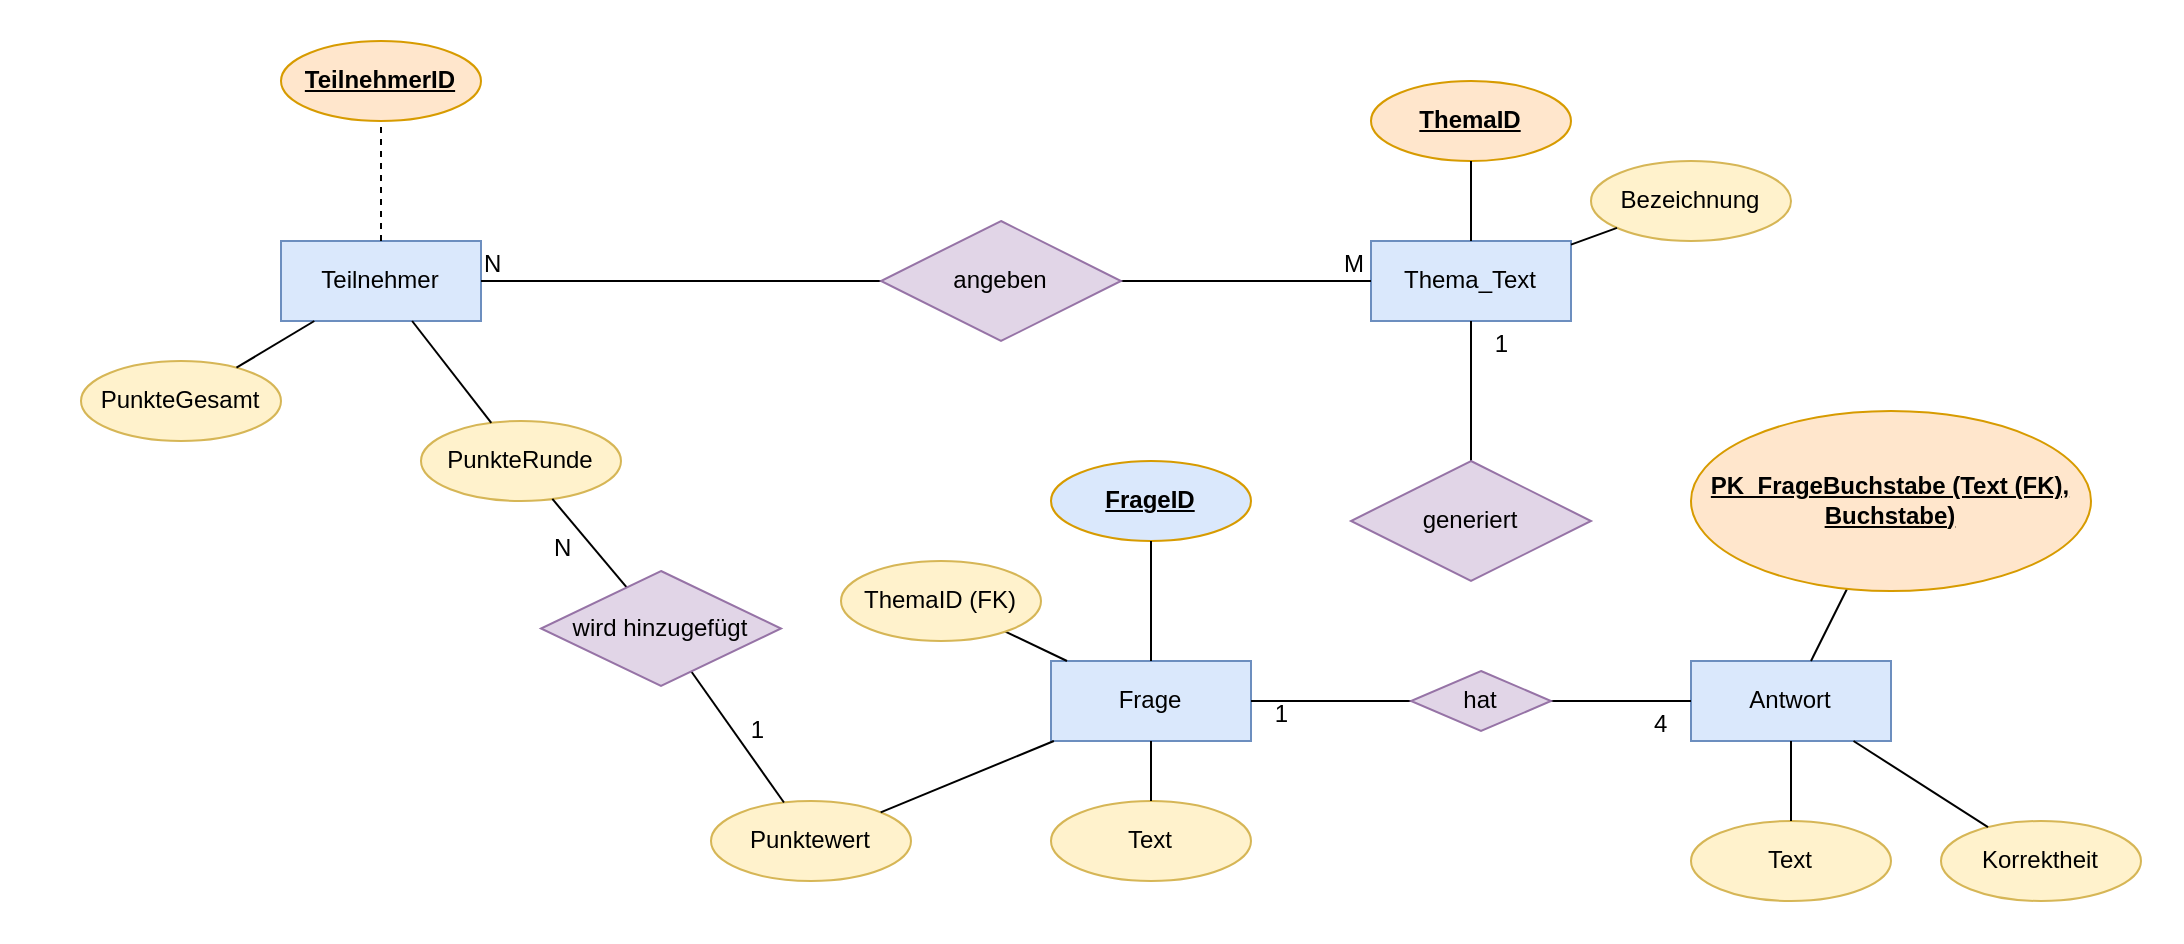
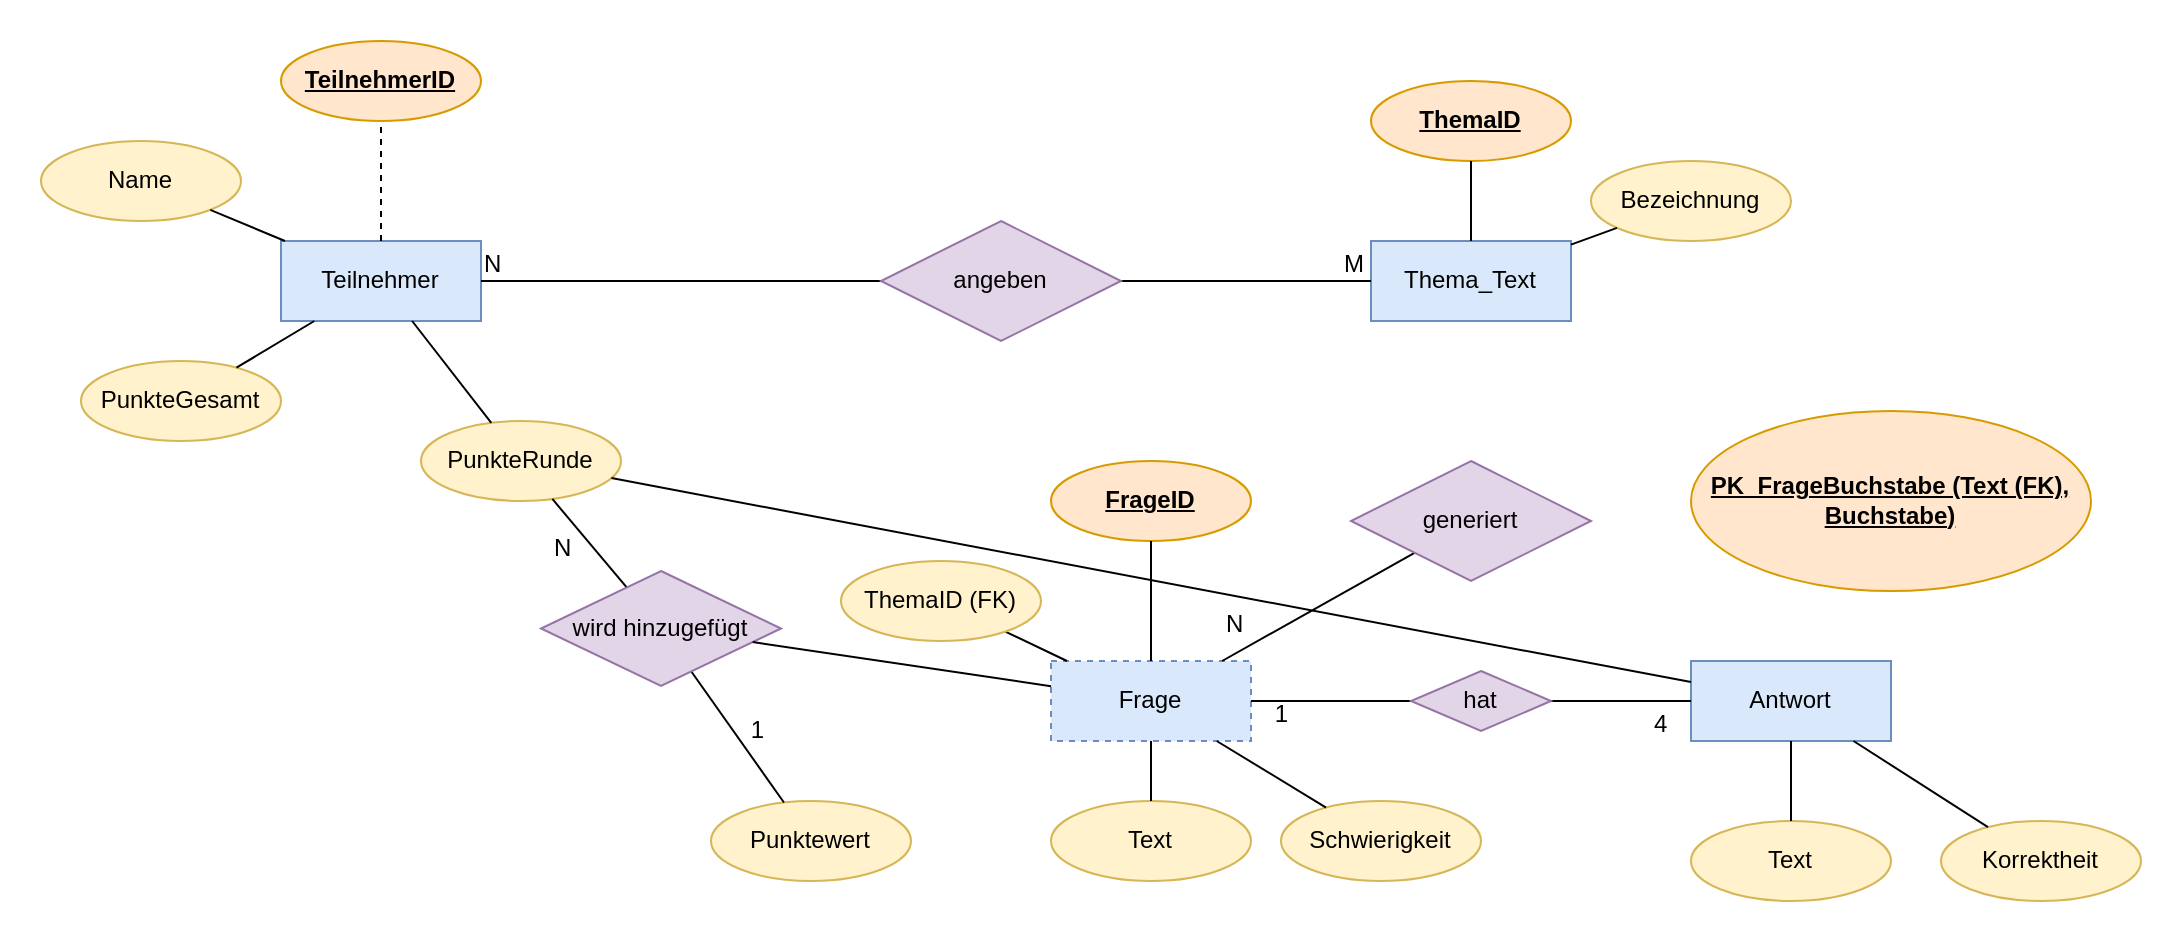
none -> (141, 181)
none -> (248, 225)
(1471, 391) -> none
(1151, 501) -> (1151, 501)
none -> (1365, 581)
(1829, 625) -> (959, 544)
(1151, 701) -> (1151, 701)
none -> (1271, 774)
(968, 776) -> (902, 664)
none -> (1381, 841)
